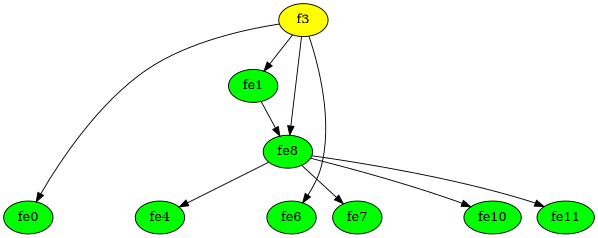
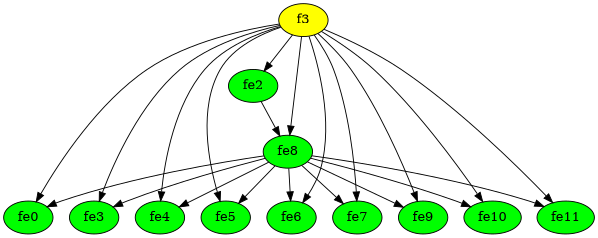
(253, 86) -> (253, 86)
none -> (192, 87)
none -> (444, 101)
none -> (408, 104)
none -> (345, 110)
none -> (154, 176)
none -> (289, 180)
none -> (94, 218)
none -> (226, 218)
none -> (423, 218)
